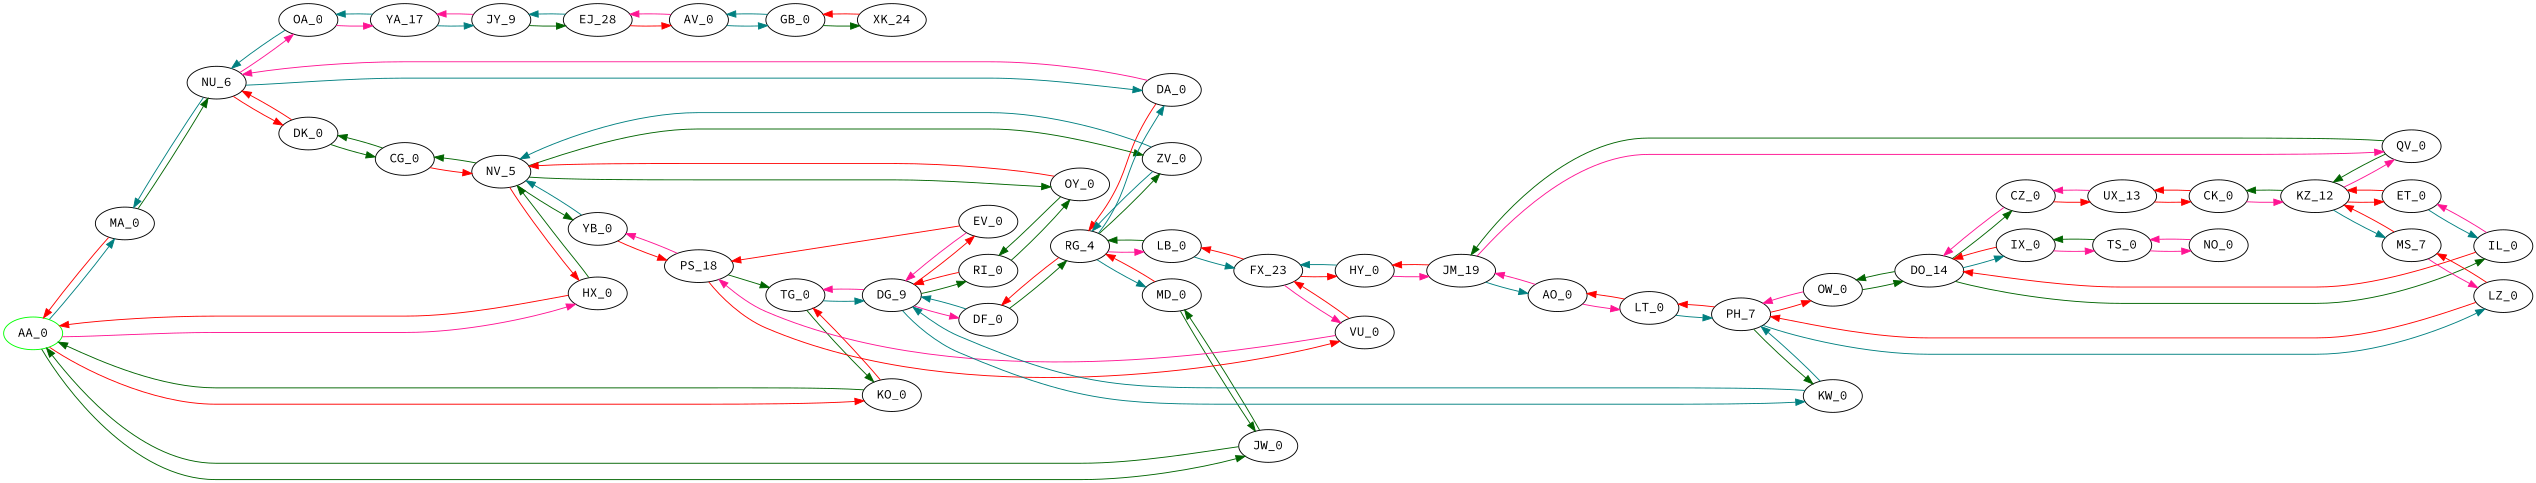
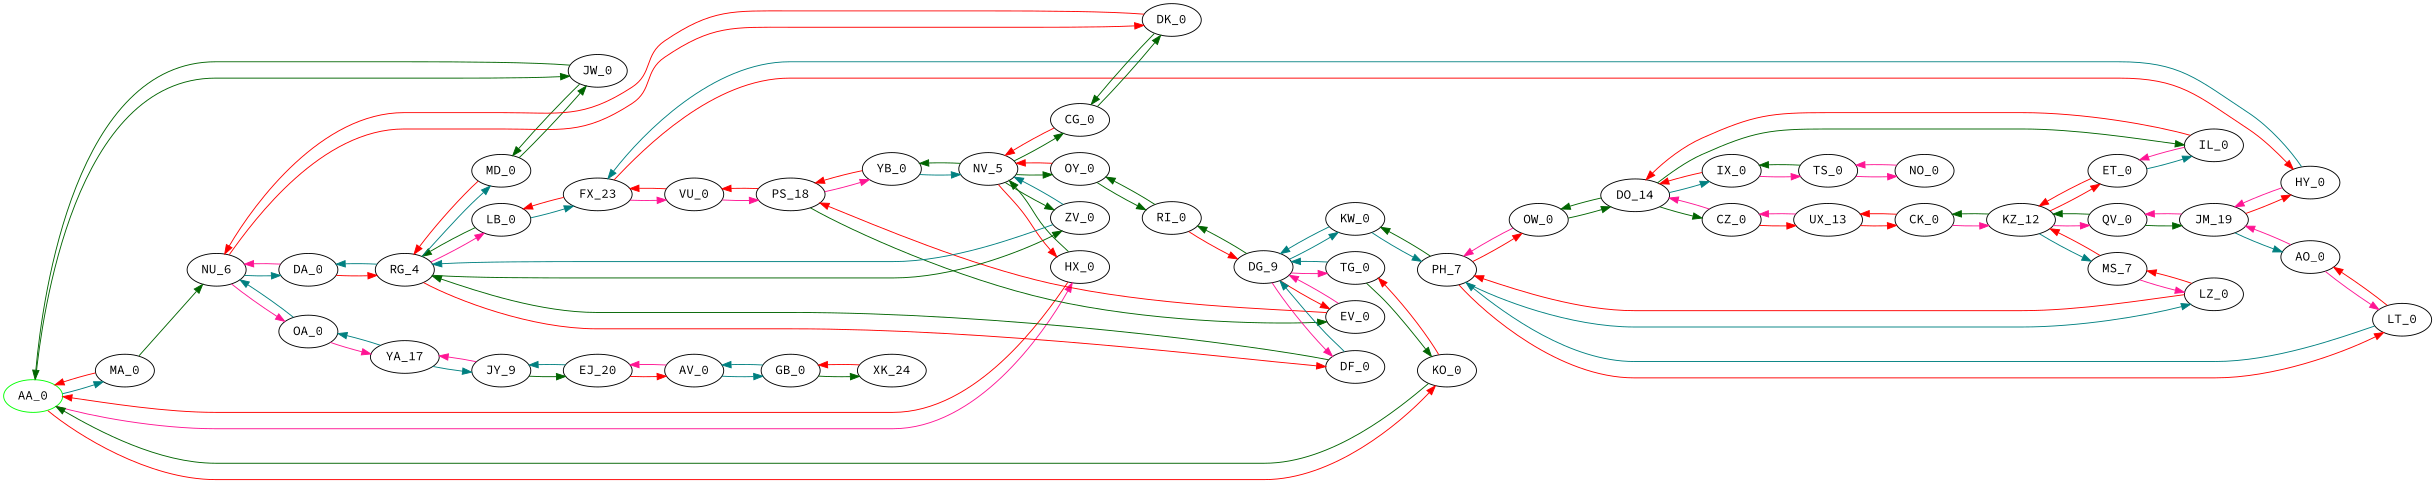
(598, 20) -> (598, 371)
(170, 148) -> none
(744, 280) -> (1043, 298)
